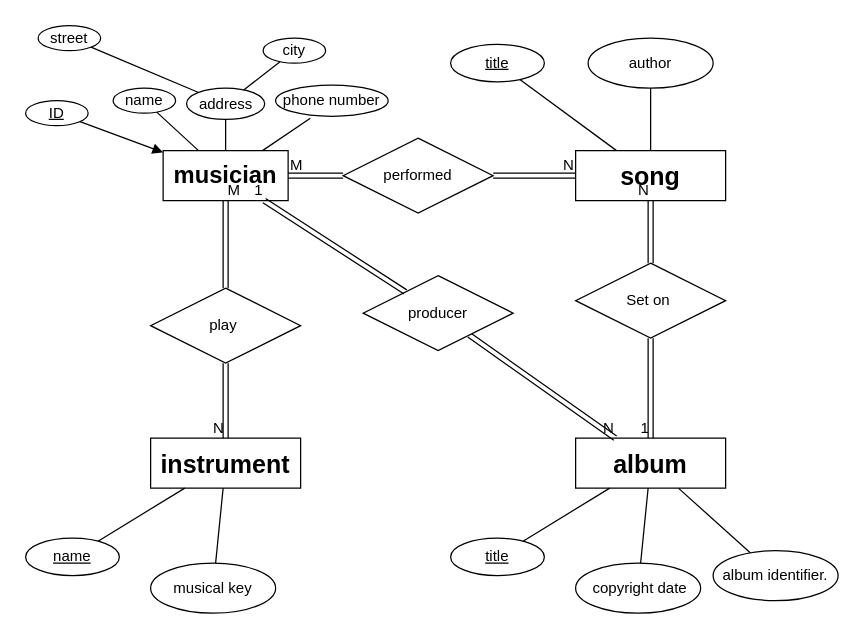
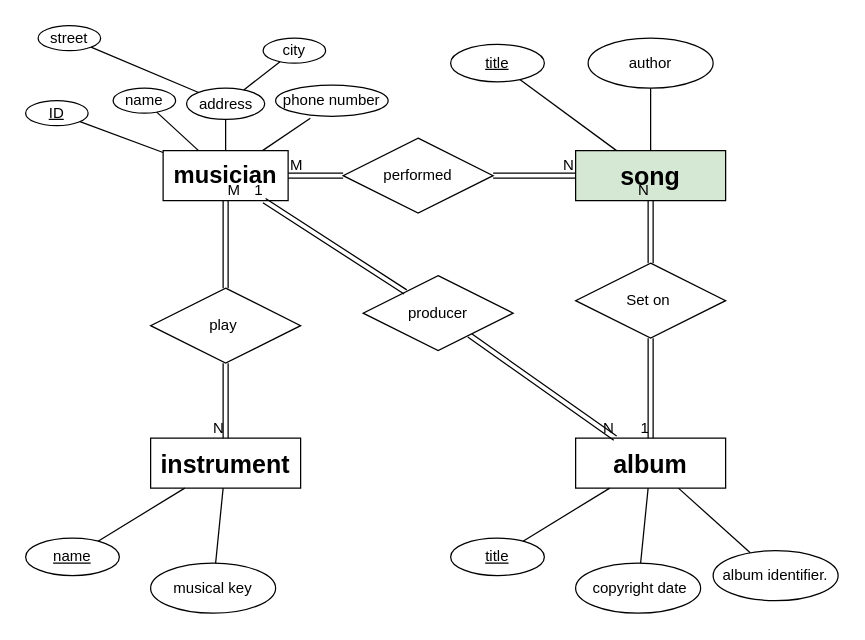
(152, 148) -> (156, 150)
(651, 176) -> (651, 176)
